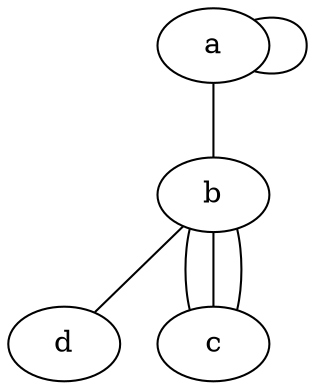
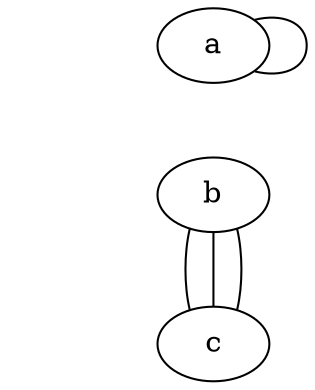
(213, 120) -> none
(64, 344) -> none
